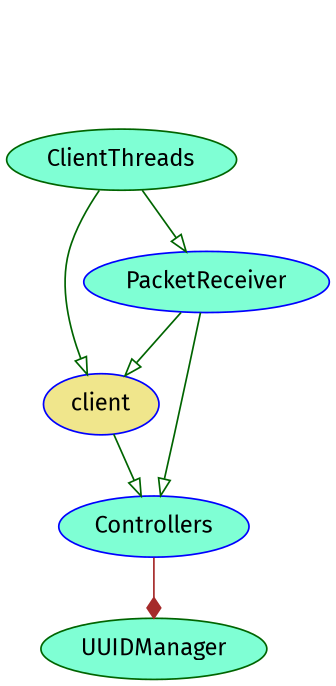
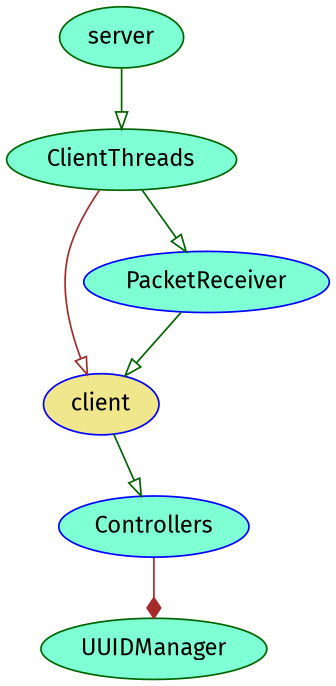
none -> (122, 37)
(66, 272) -> (66, 272)
(183, 396) -> none
